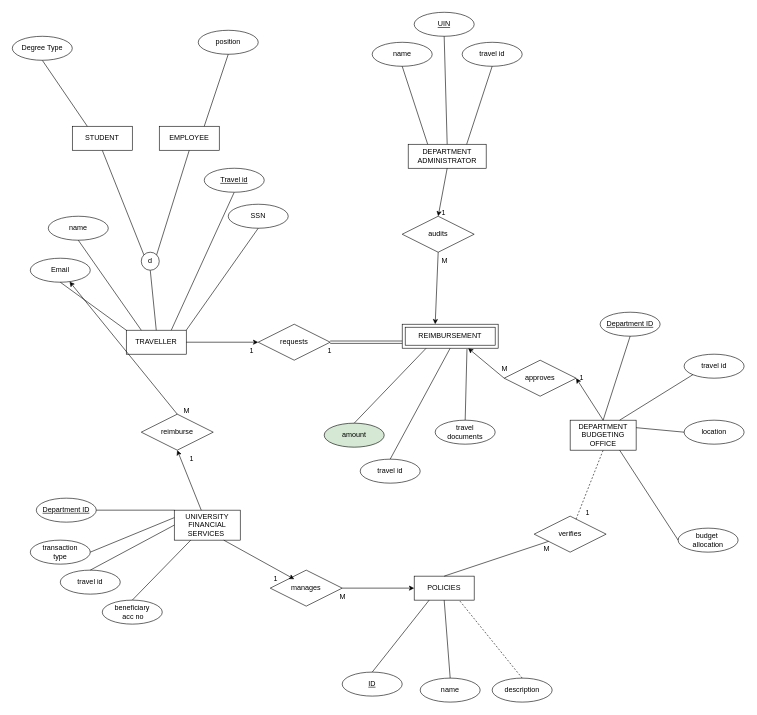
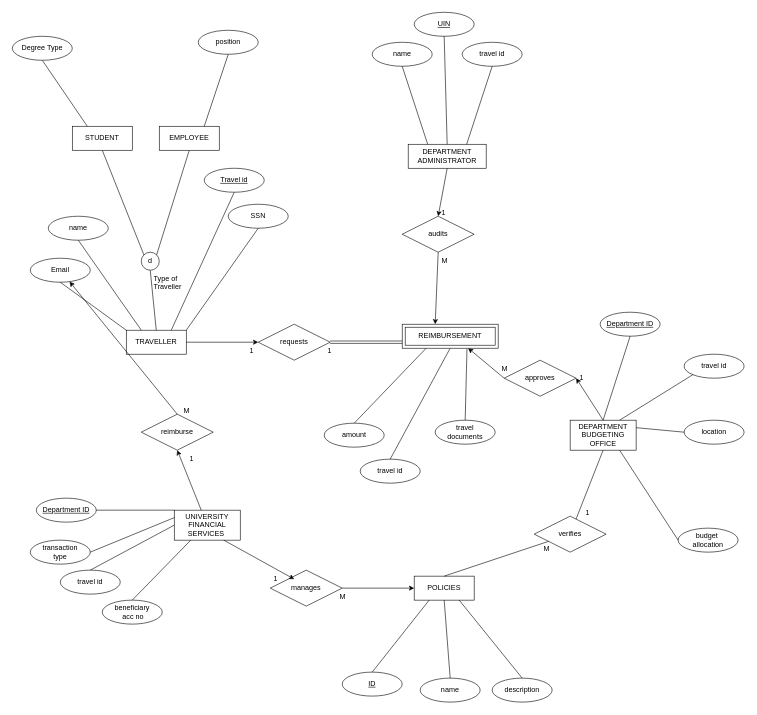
none -> (177, 285)
(354, 435) -> (354, 435)
(590, 485) -> (590, 485)
(490, 638) -> (490, 638)
